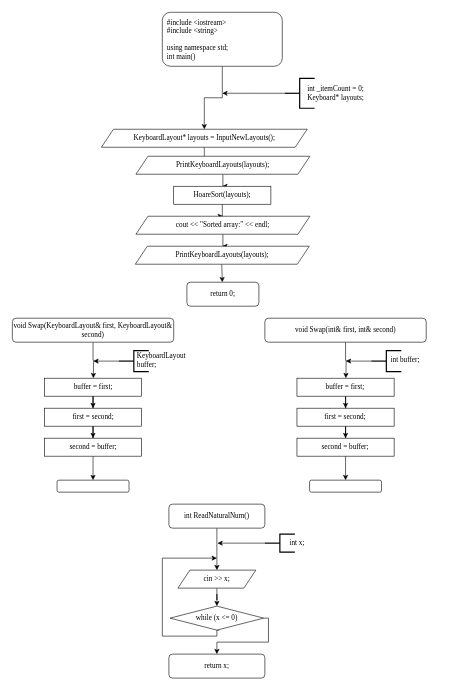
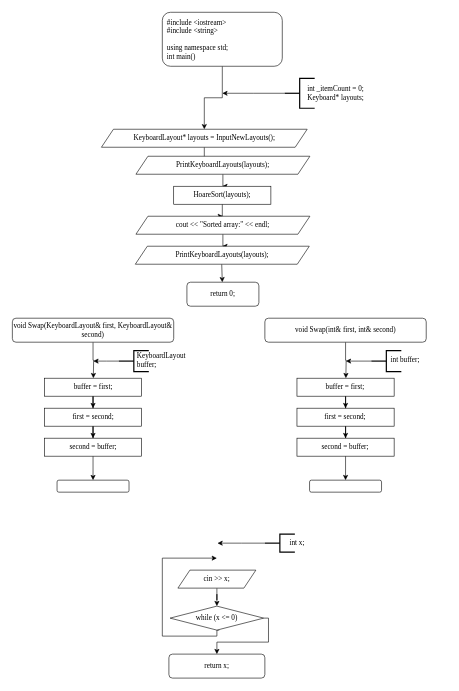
(217, 516) -> none
(217, 564) -> none
